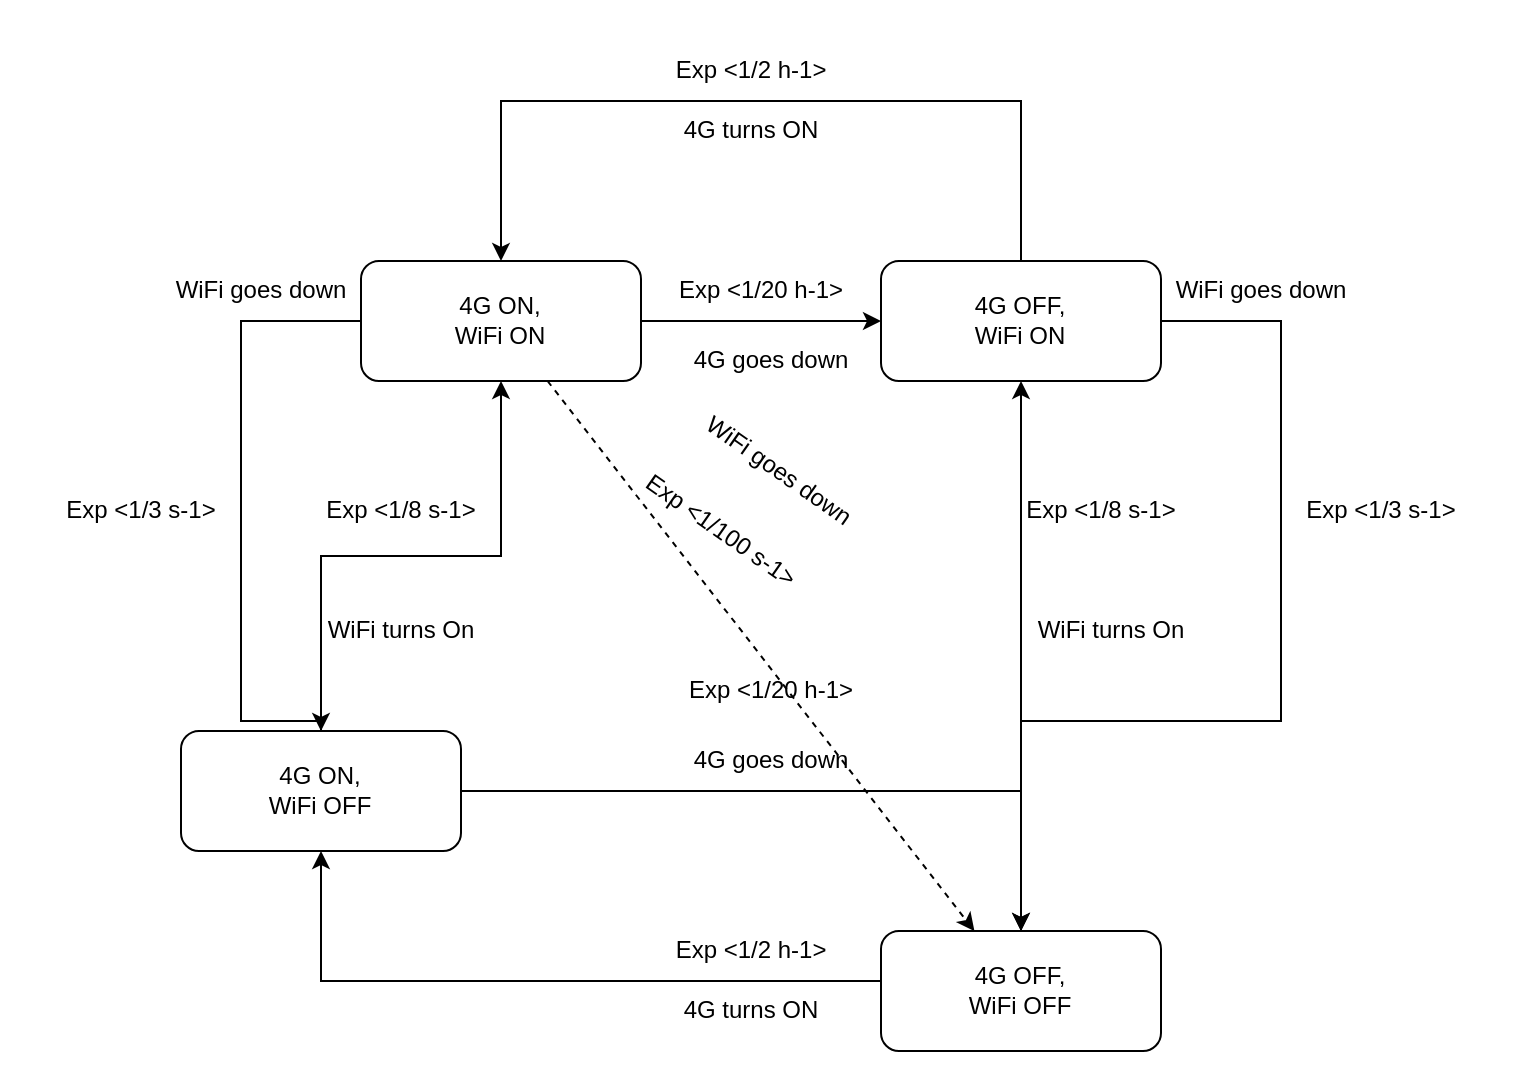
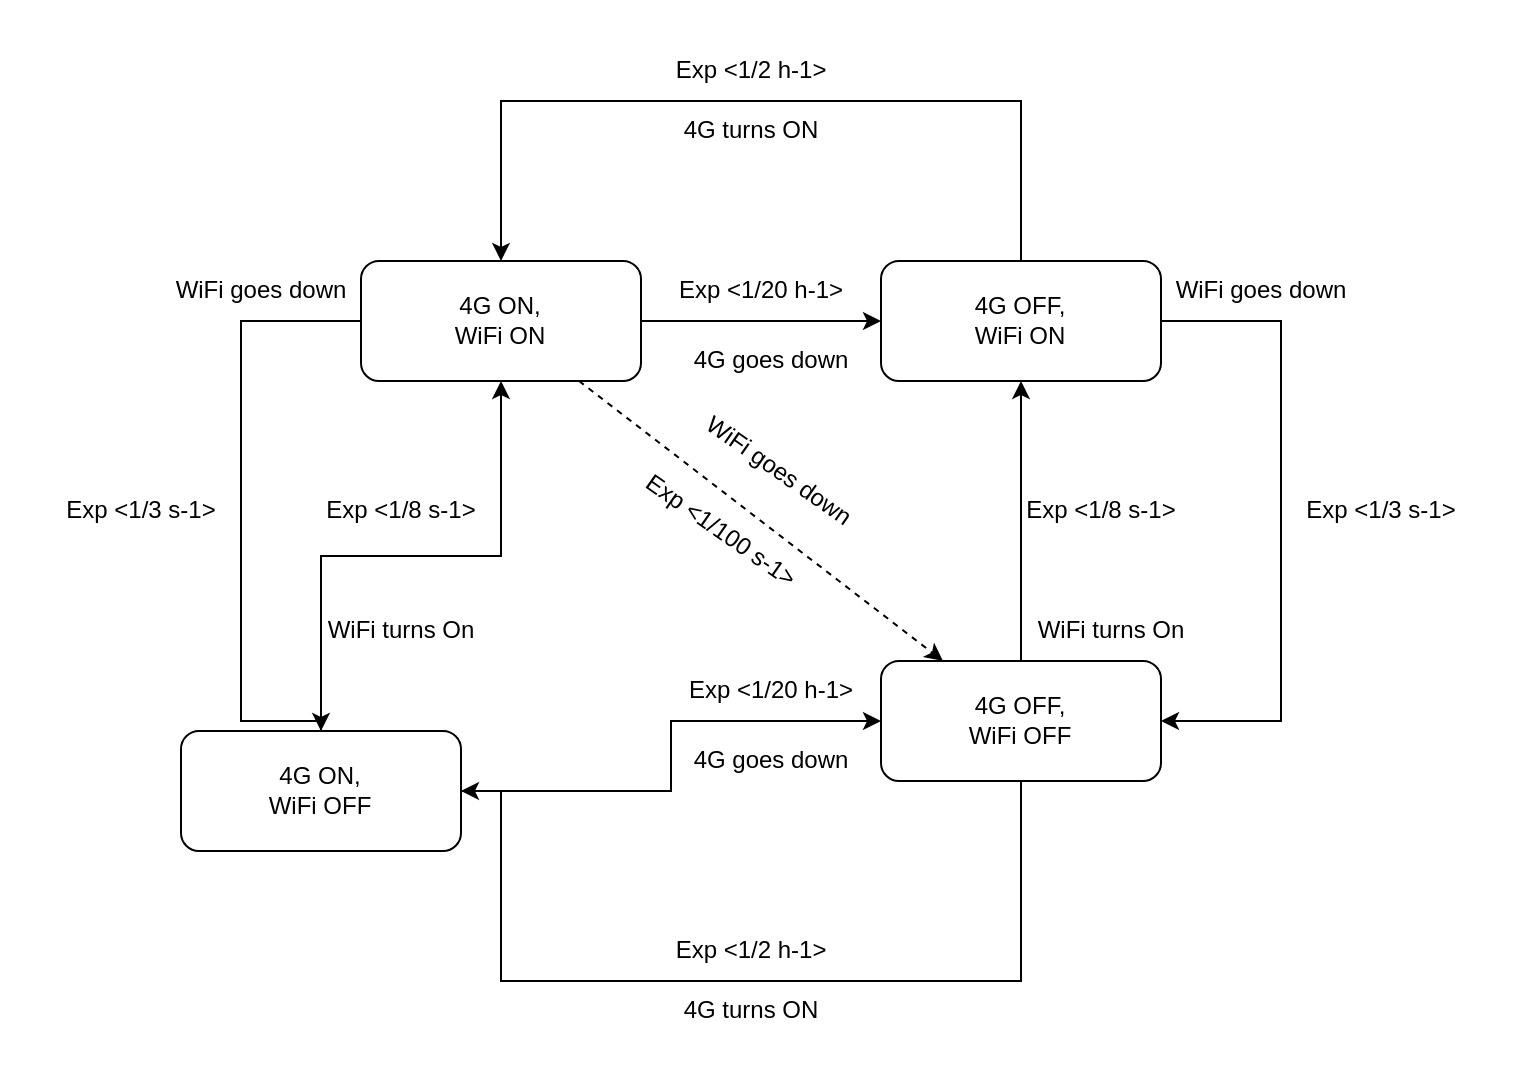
(1021, 991) -> (1021, 721)
